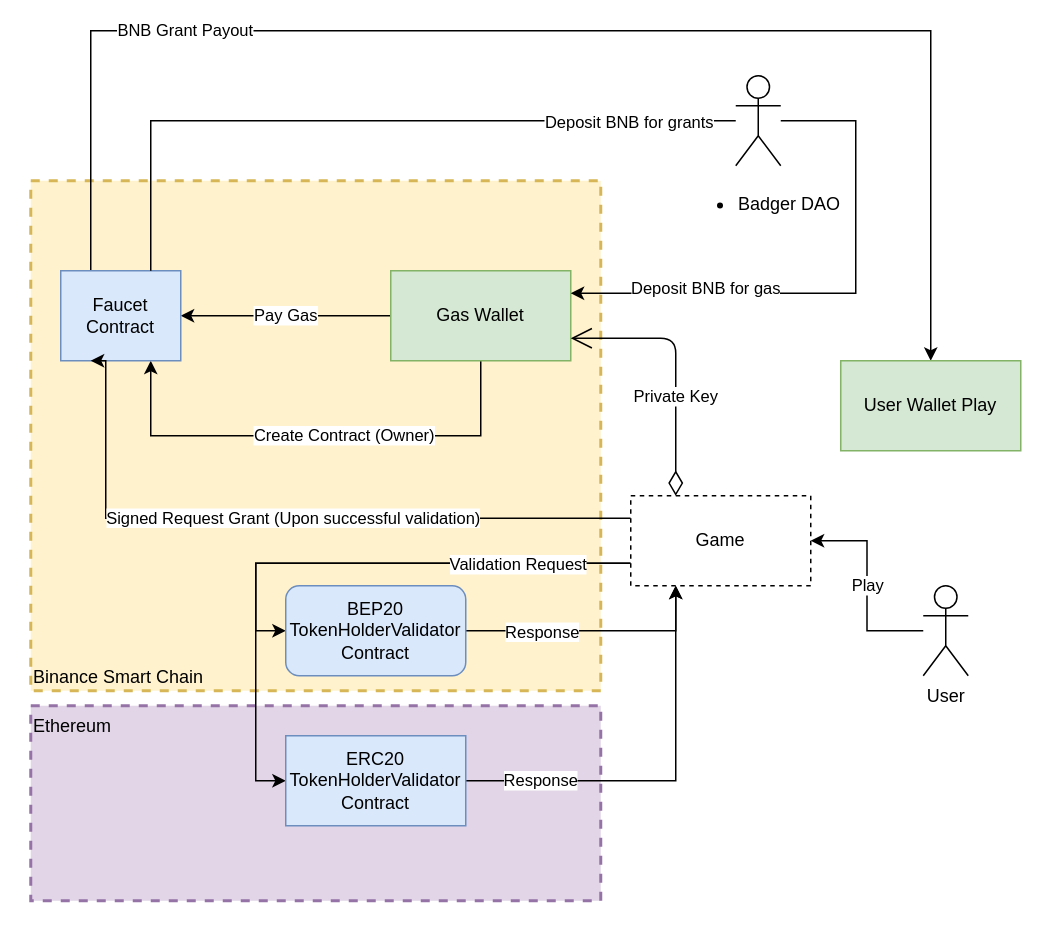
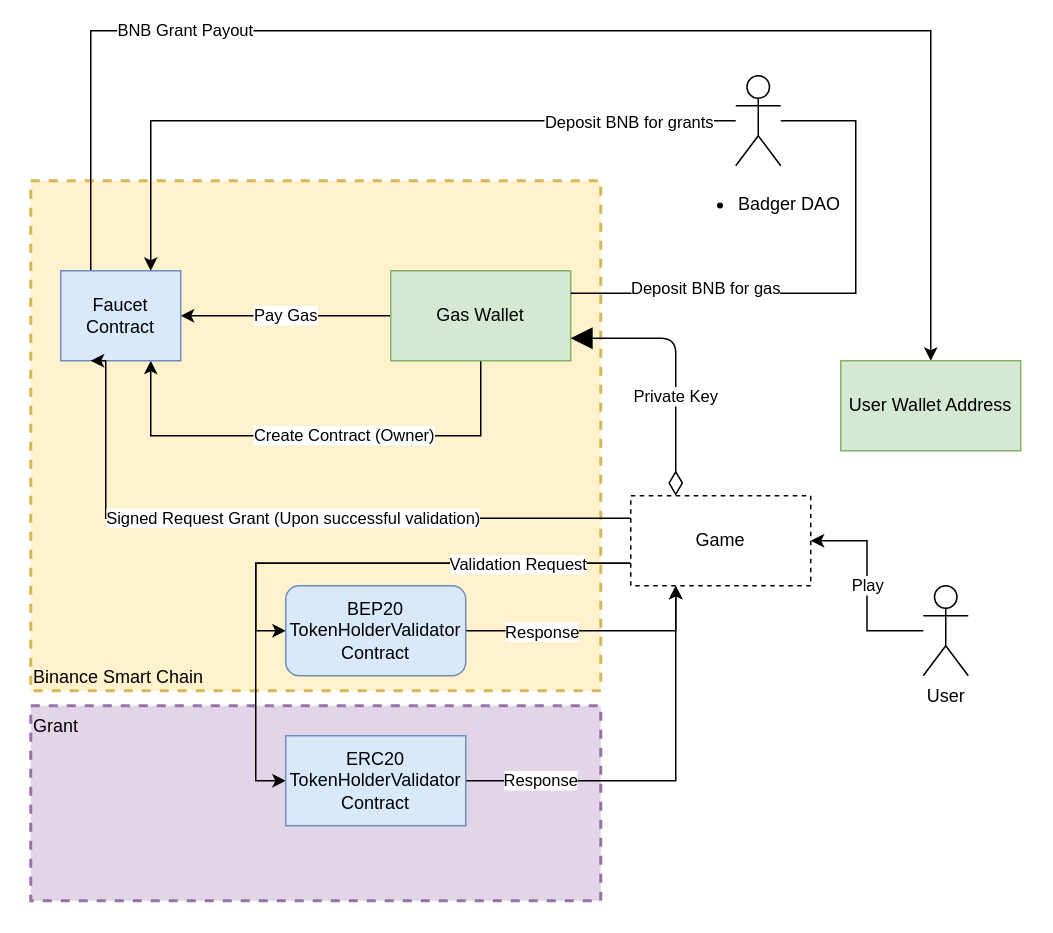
(151, 263) -> (151, 259)
(582, 293) -> (577, 293)
(585, 338) -> (593, 338)
(931, 406) -> (931, 406)
(74, 727) -> (59, 727)
